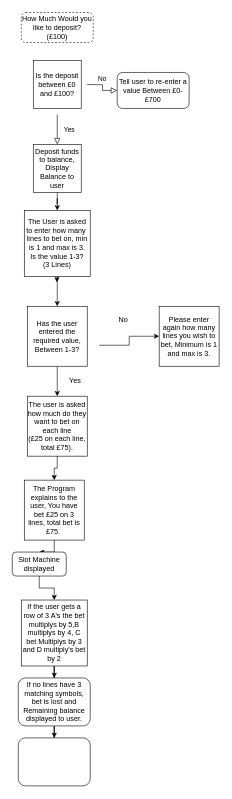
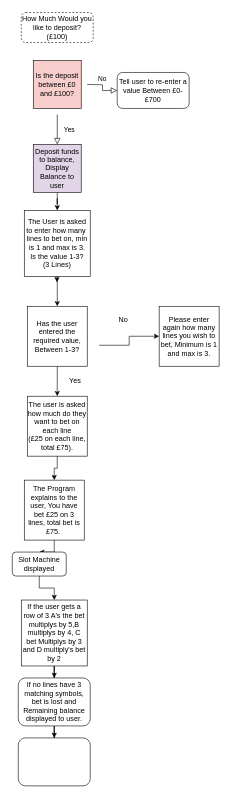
(57, 84) -> (57, 84)
(57, 168) -> (57, 168)
